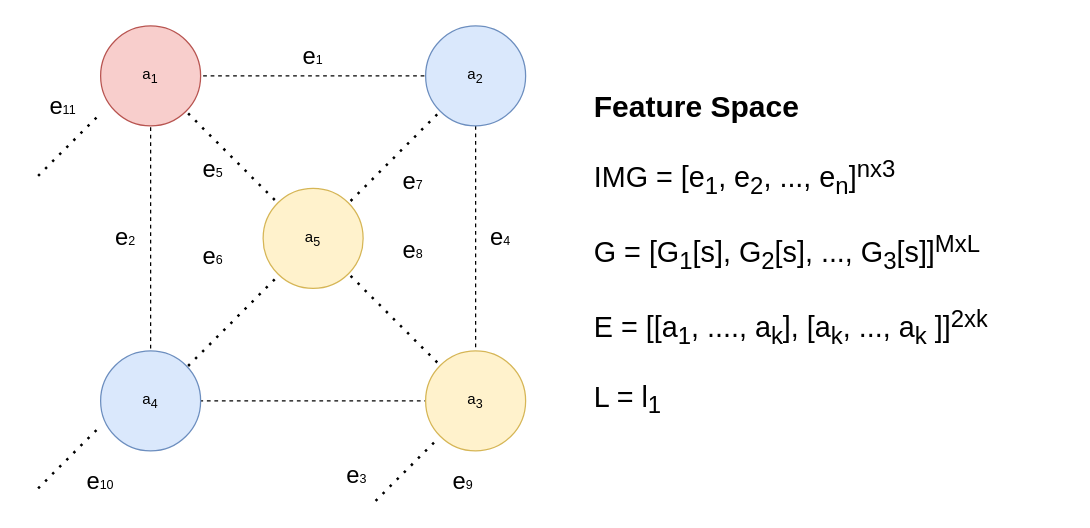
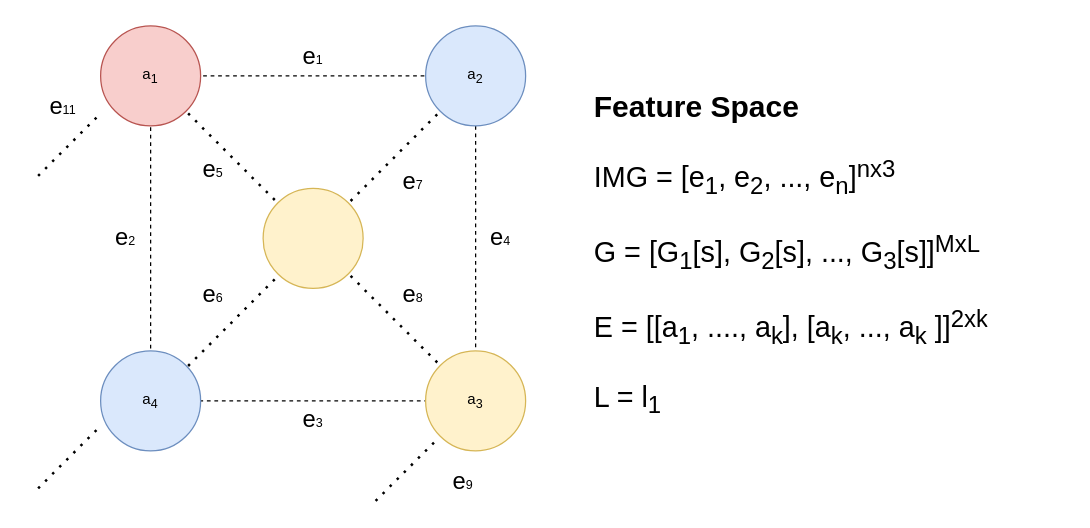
(313, 238) -> none
(413, 251) -> (413, 294)
(213, 257) -> (213, 294)
(357, 476) -> (313, 419)
(101, 482) -> none
